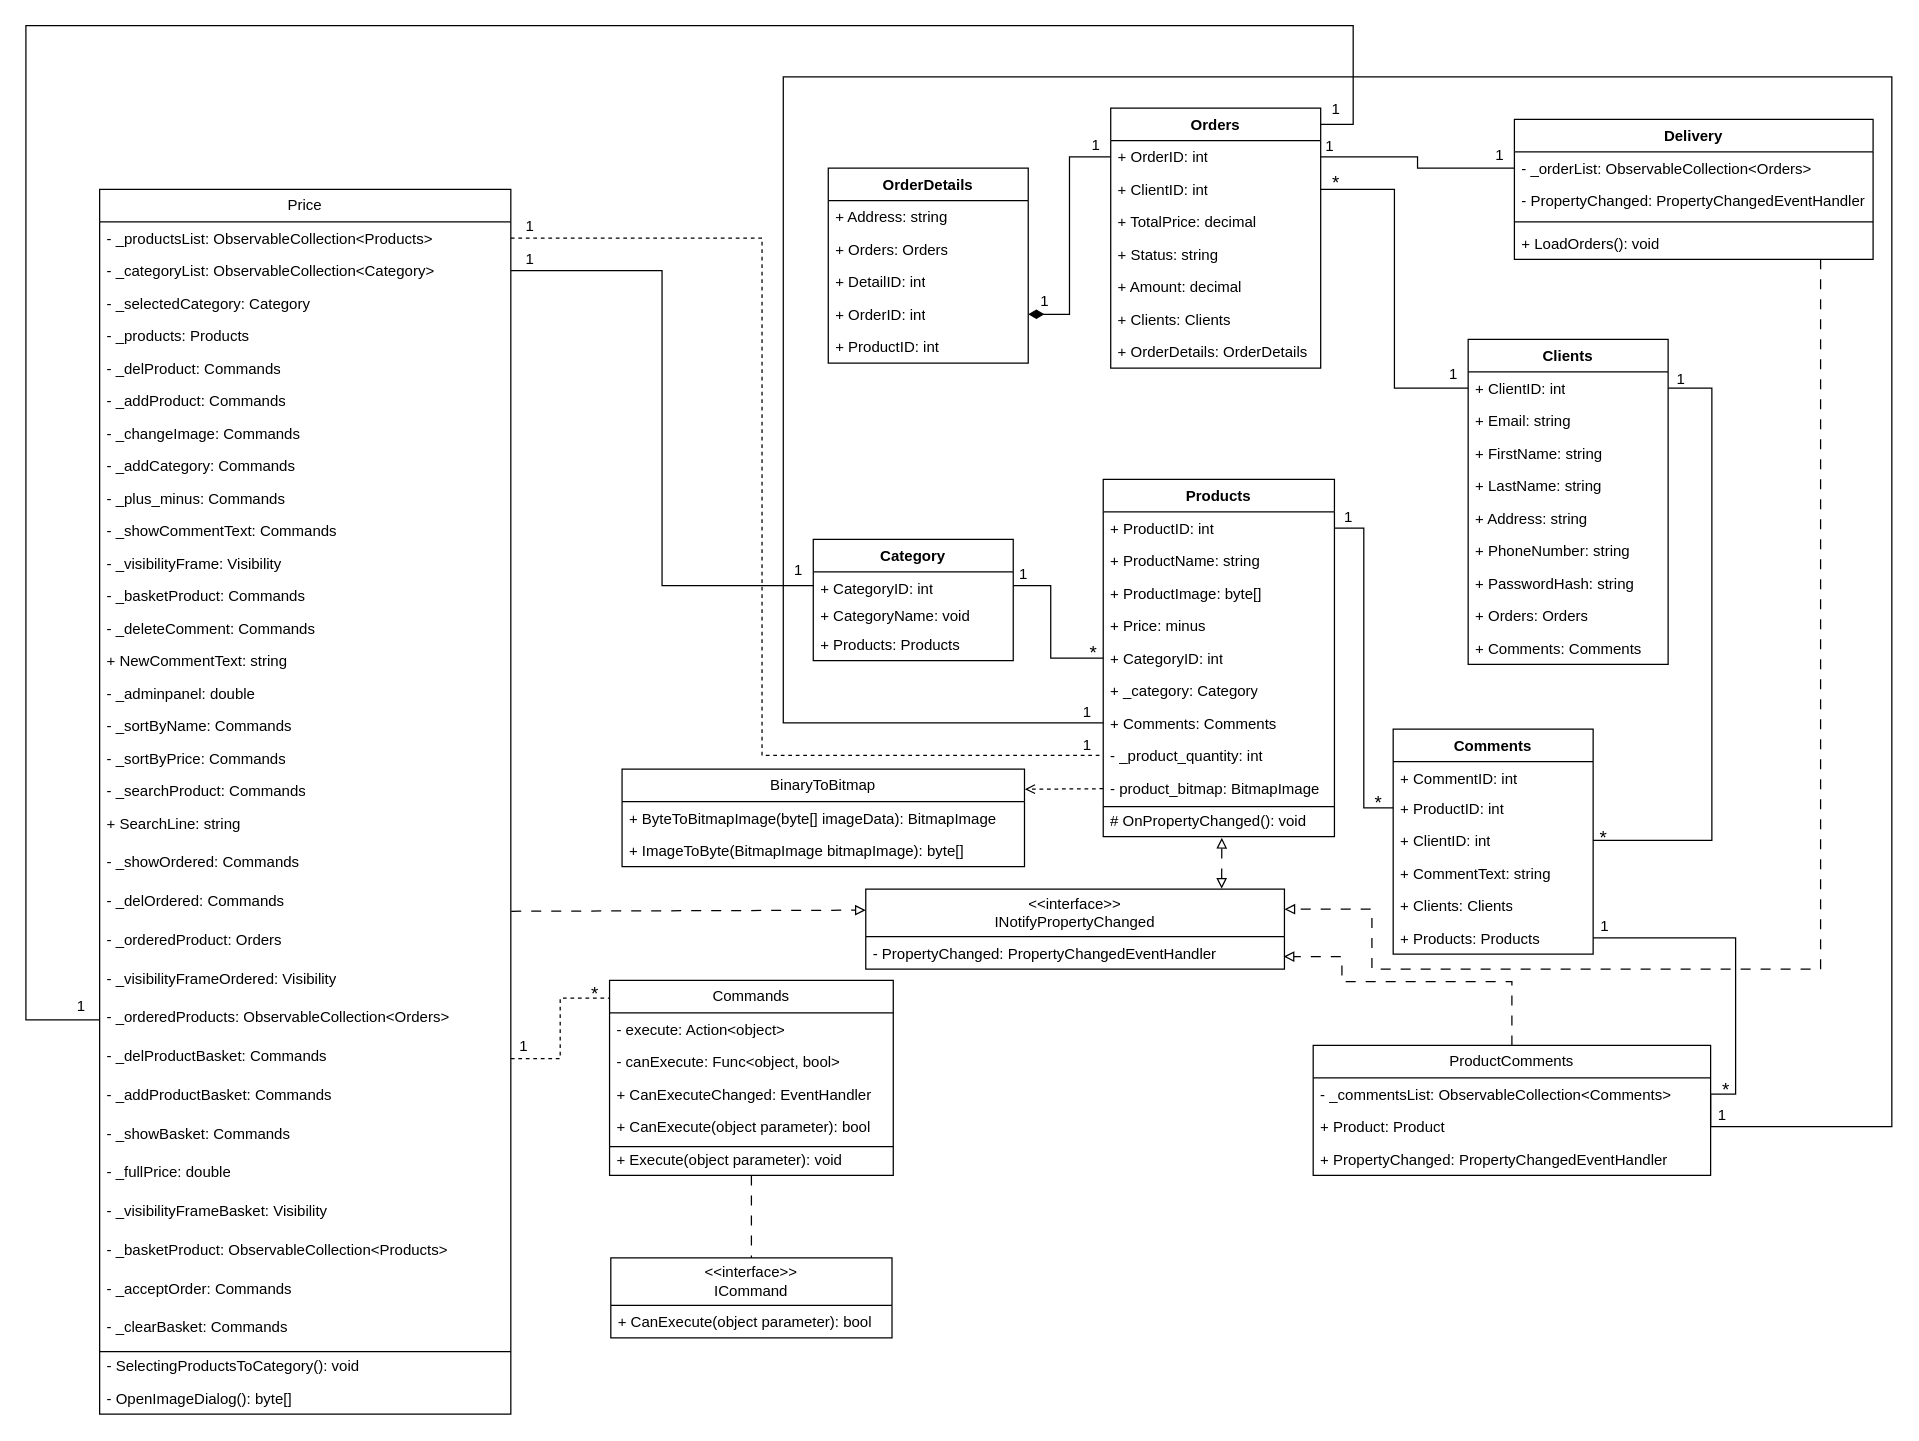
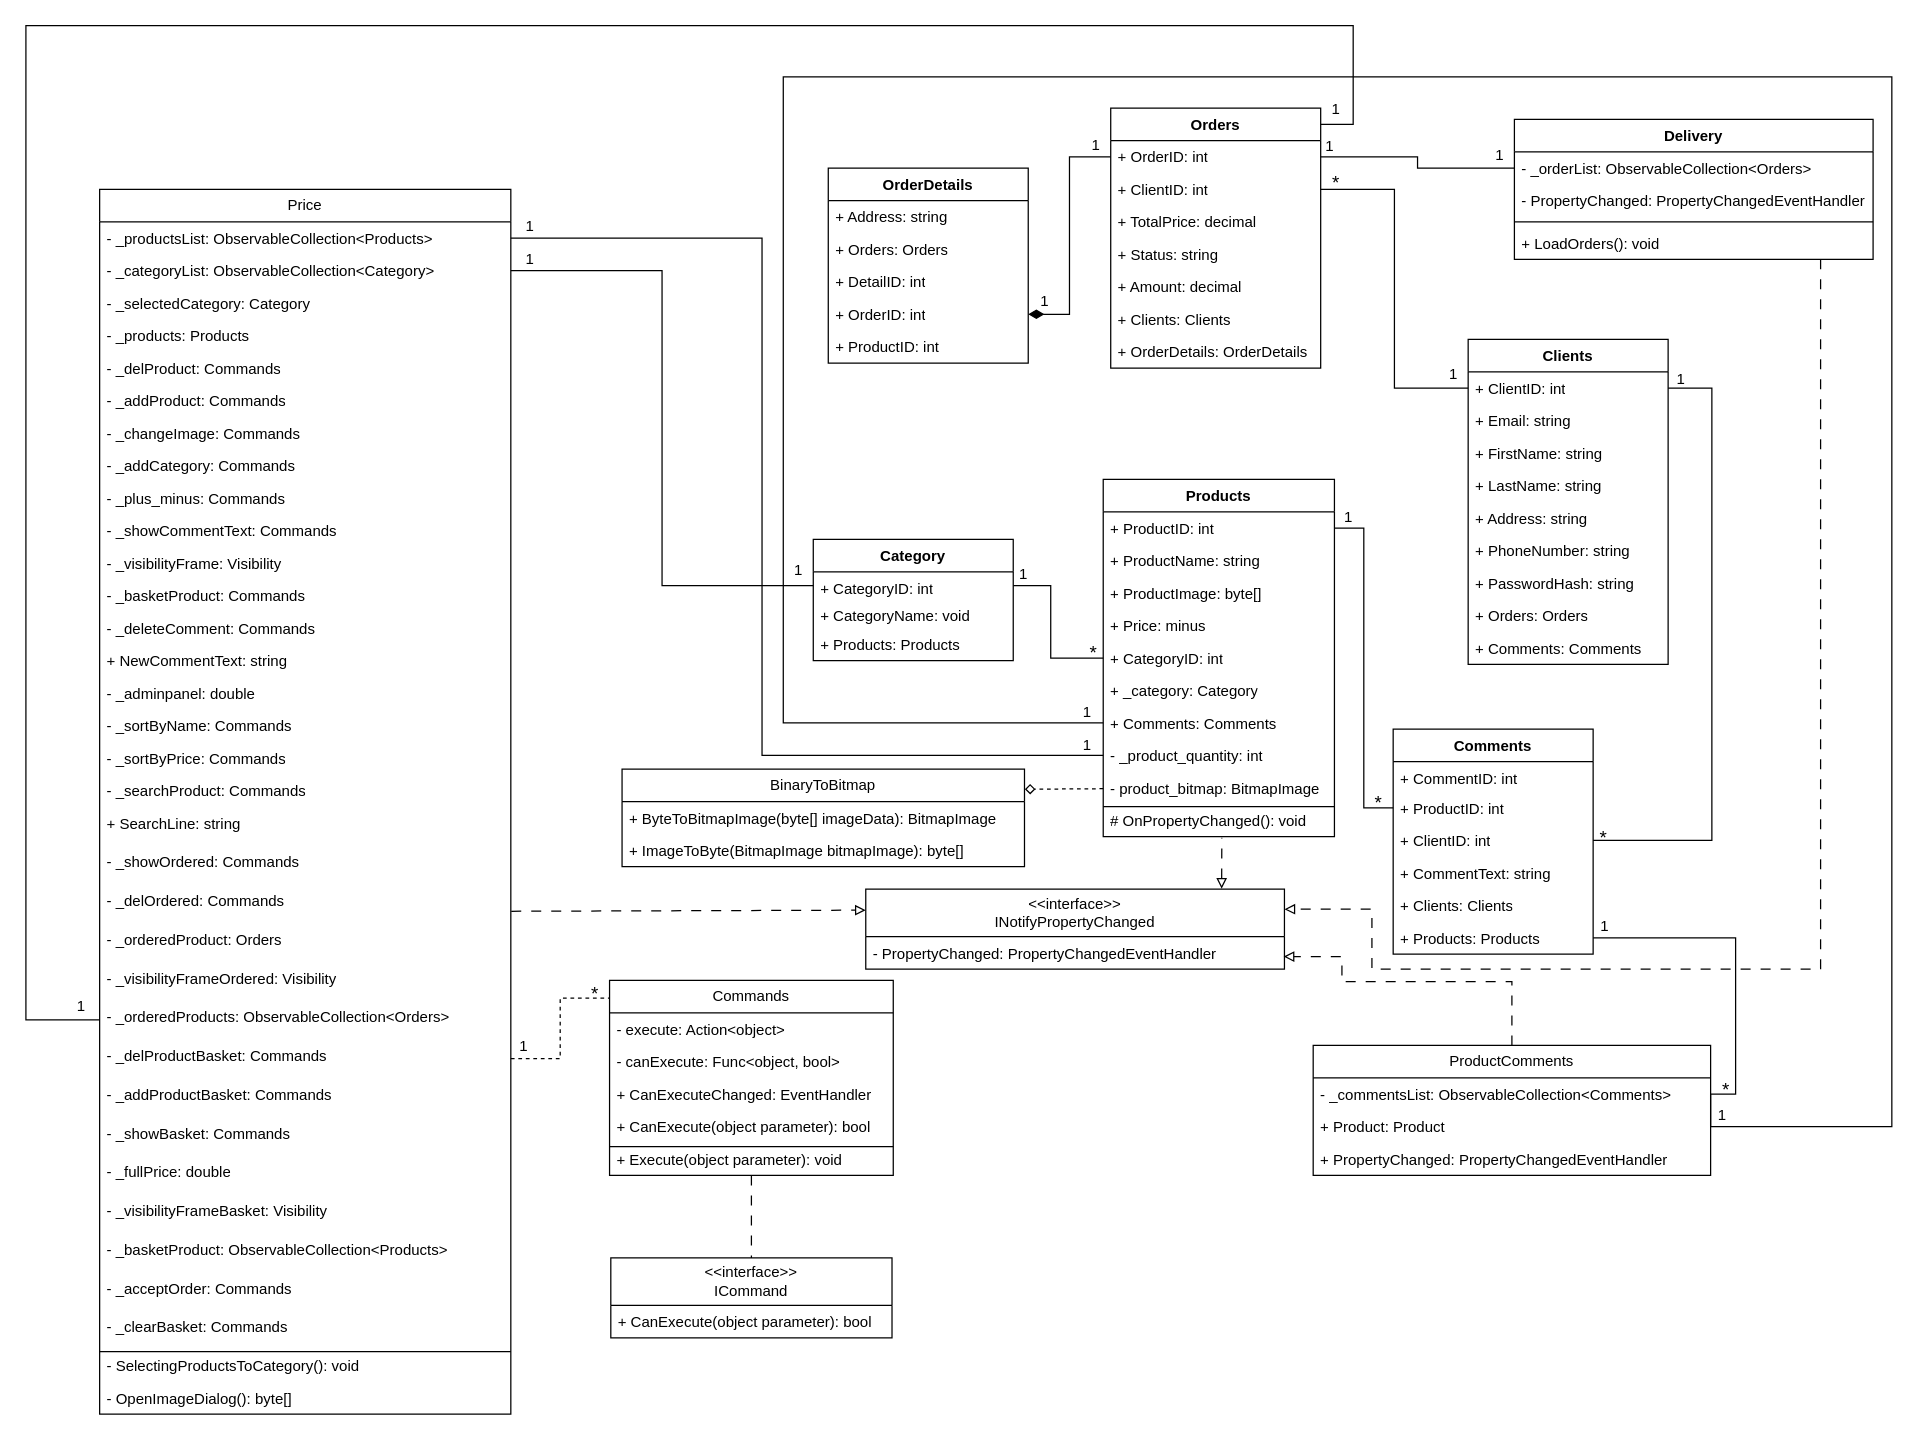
(762, 541) -> (762, 541)
(1032, 789) -> (1035, 789)
(1222, 849) -> (1222, 845)
